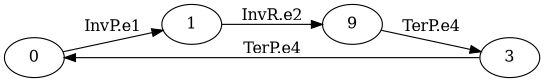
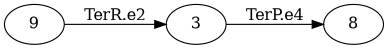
(192, 24) -> none
(431, 27) -> (115, 16)
(34, 58) -> (354, 24)
